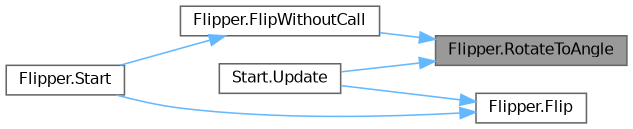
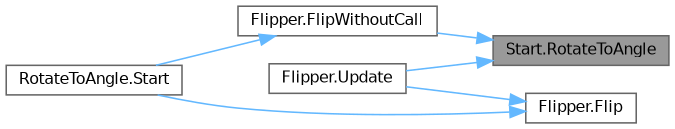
(531, 51) -> (581, 51)
(280, 79) -> (338, 79)
(65, 80) -> (94, 80)
